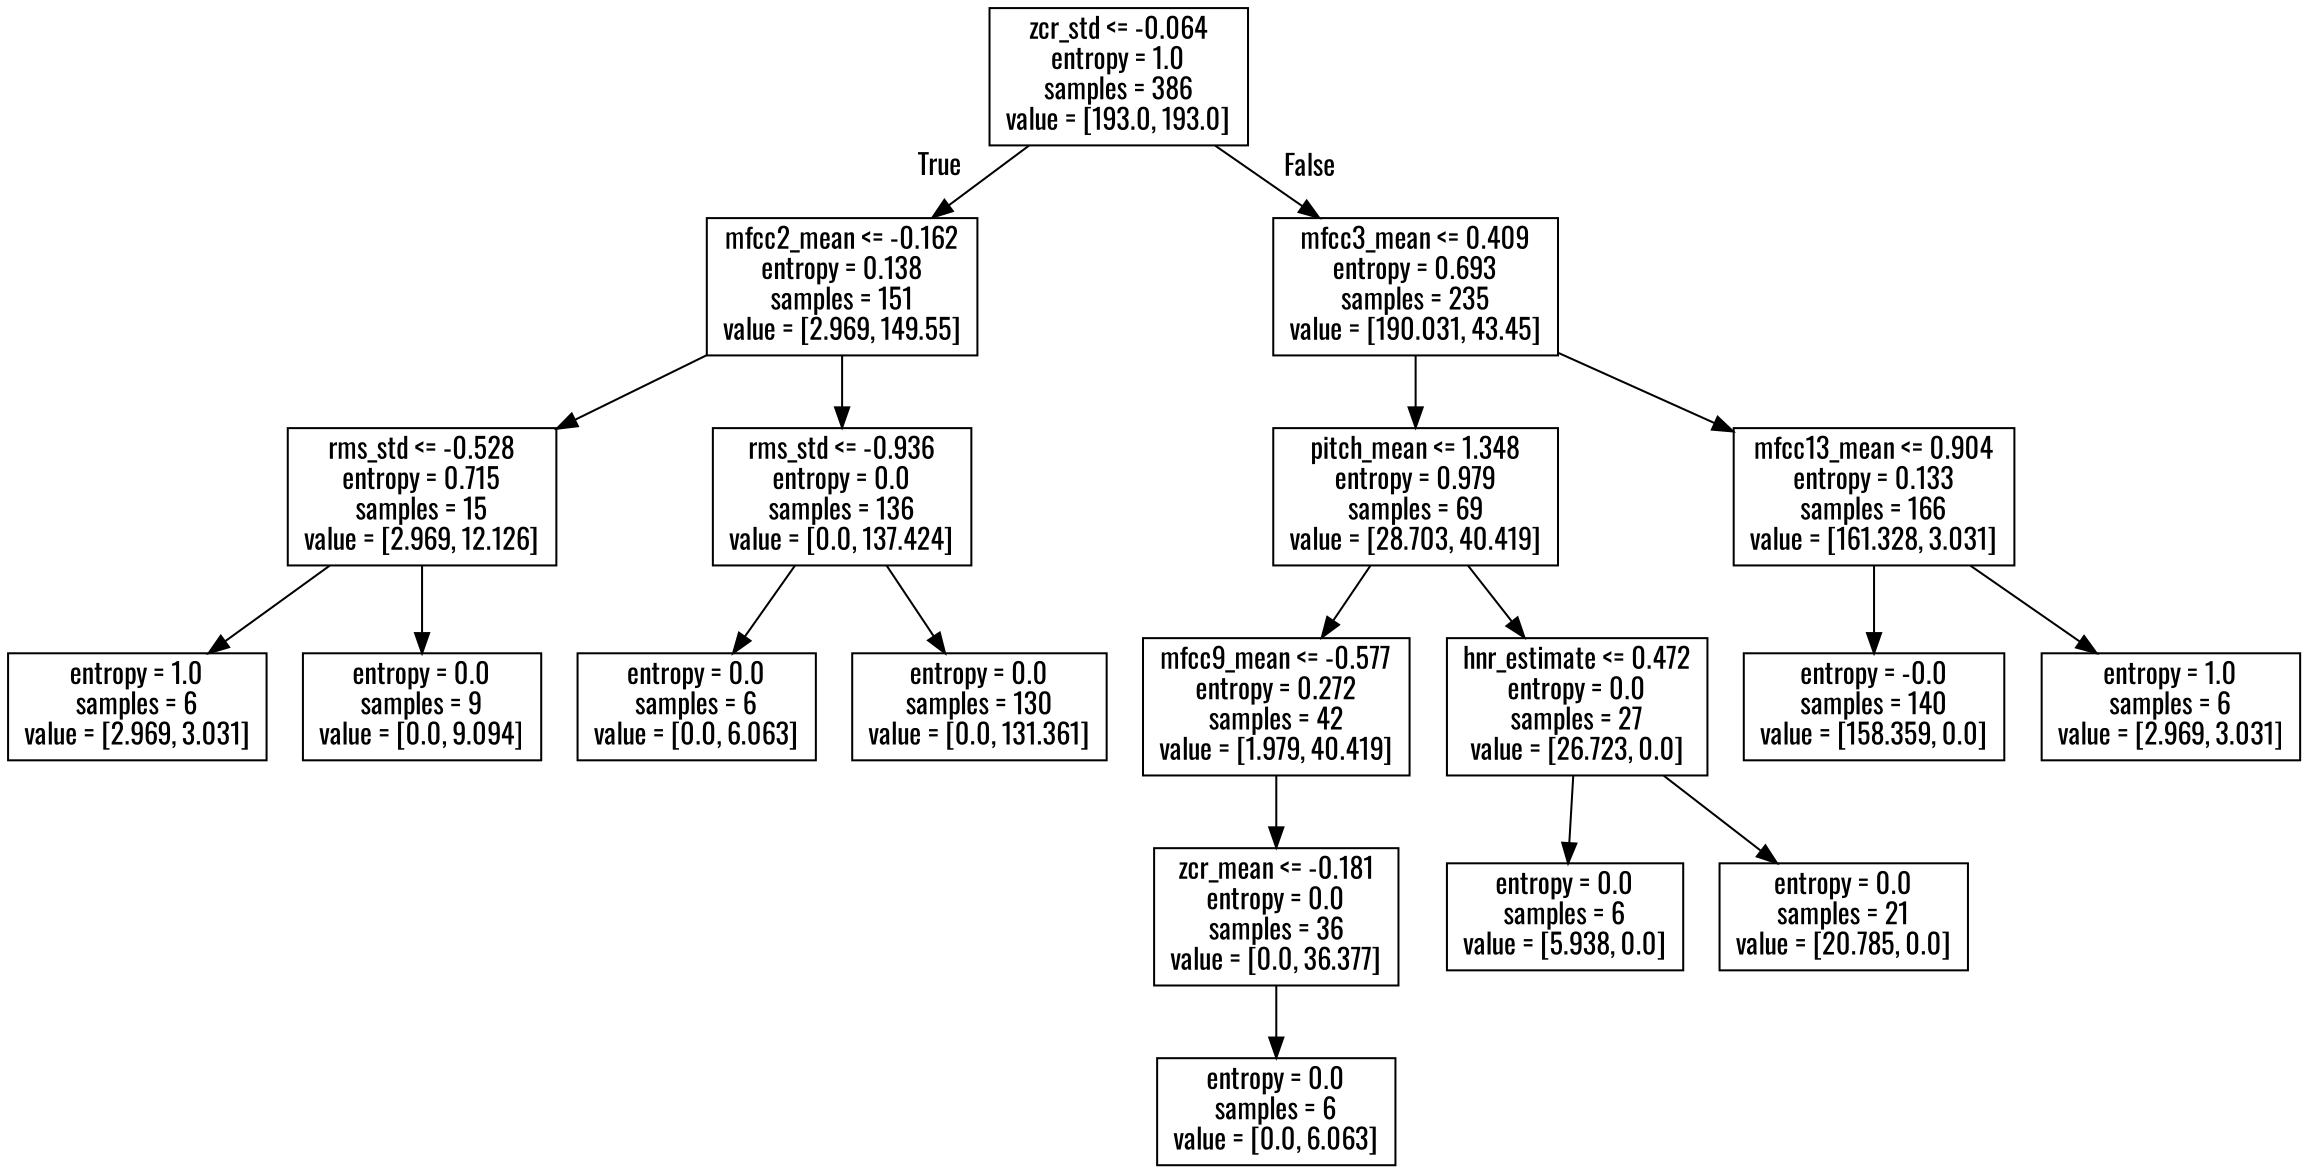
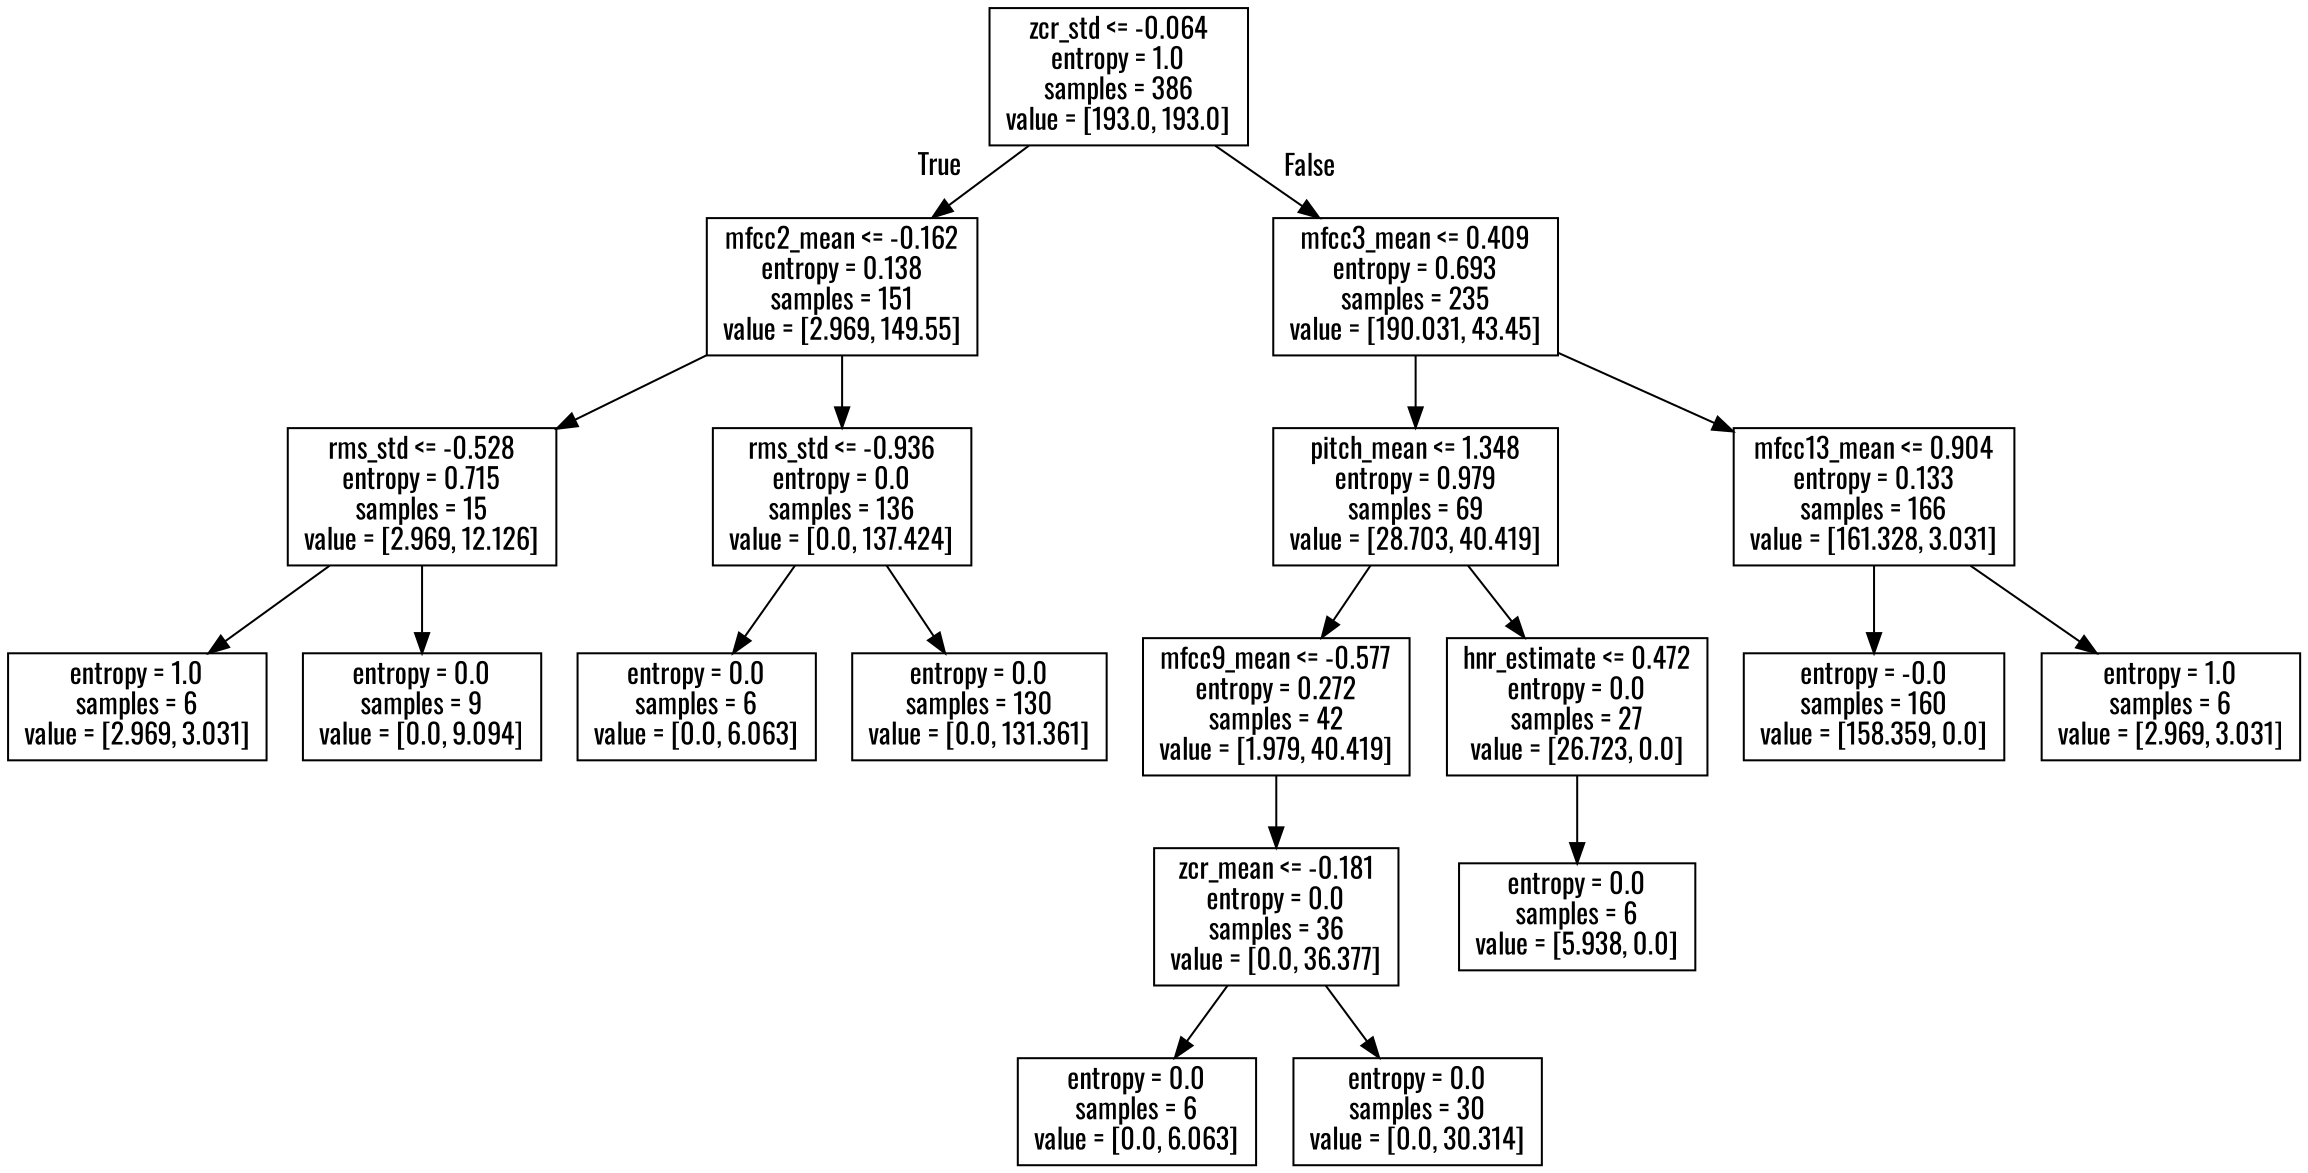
(1874, 707) -> (1874, 707)
(1844, 917) -> none
none -> (1418, 1112)
